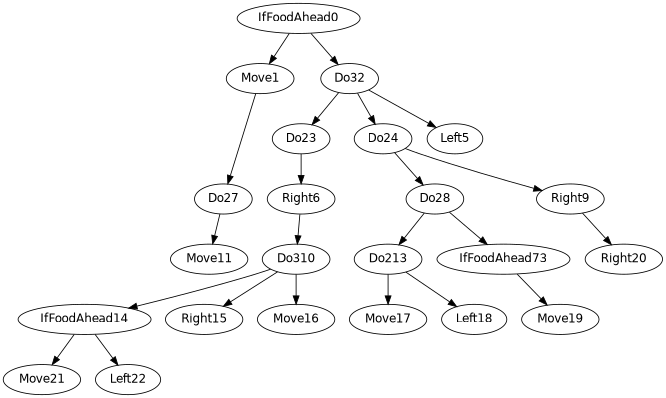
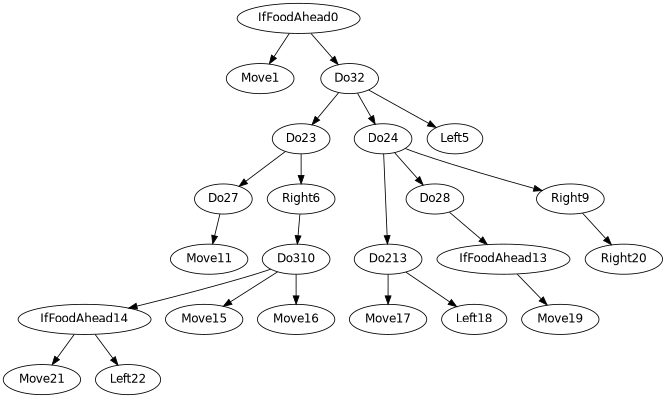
(243, 135) -> (266, 166)
(414, 226) -> (385, 195)
(503, 259) -> (503, 259)
(204, 319) -> (204, 319)
